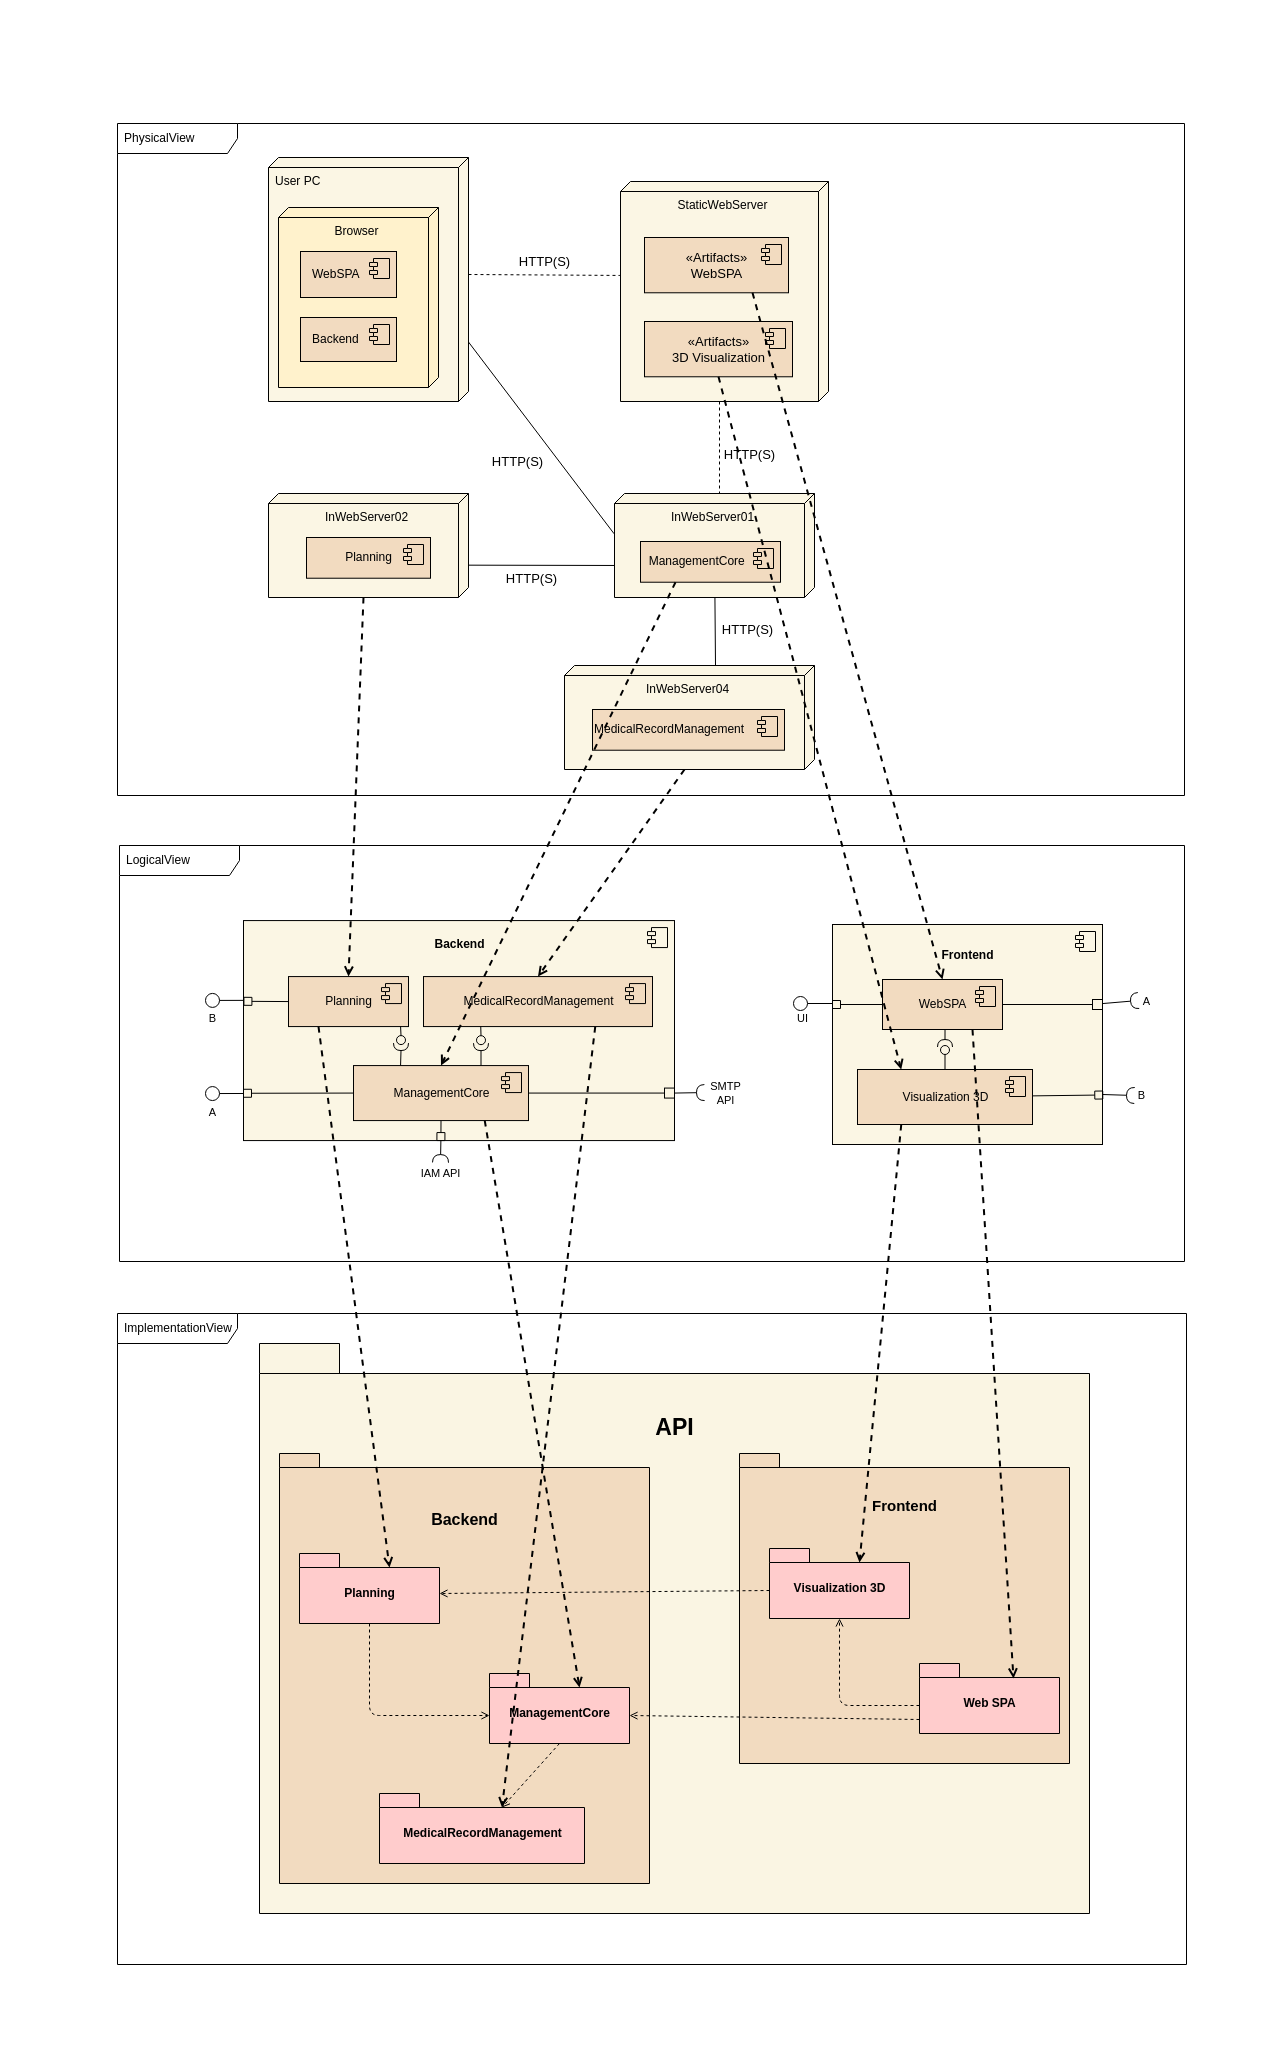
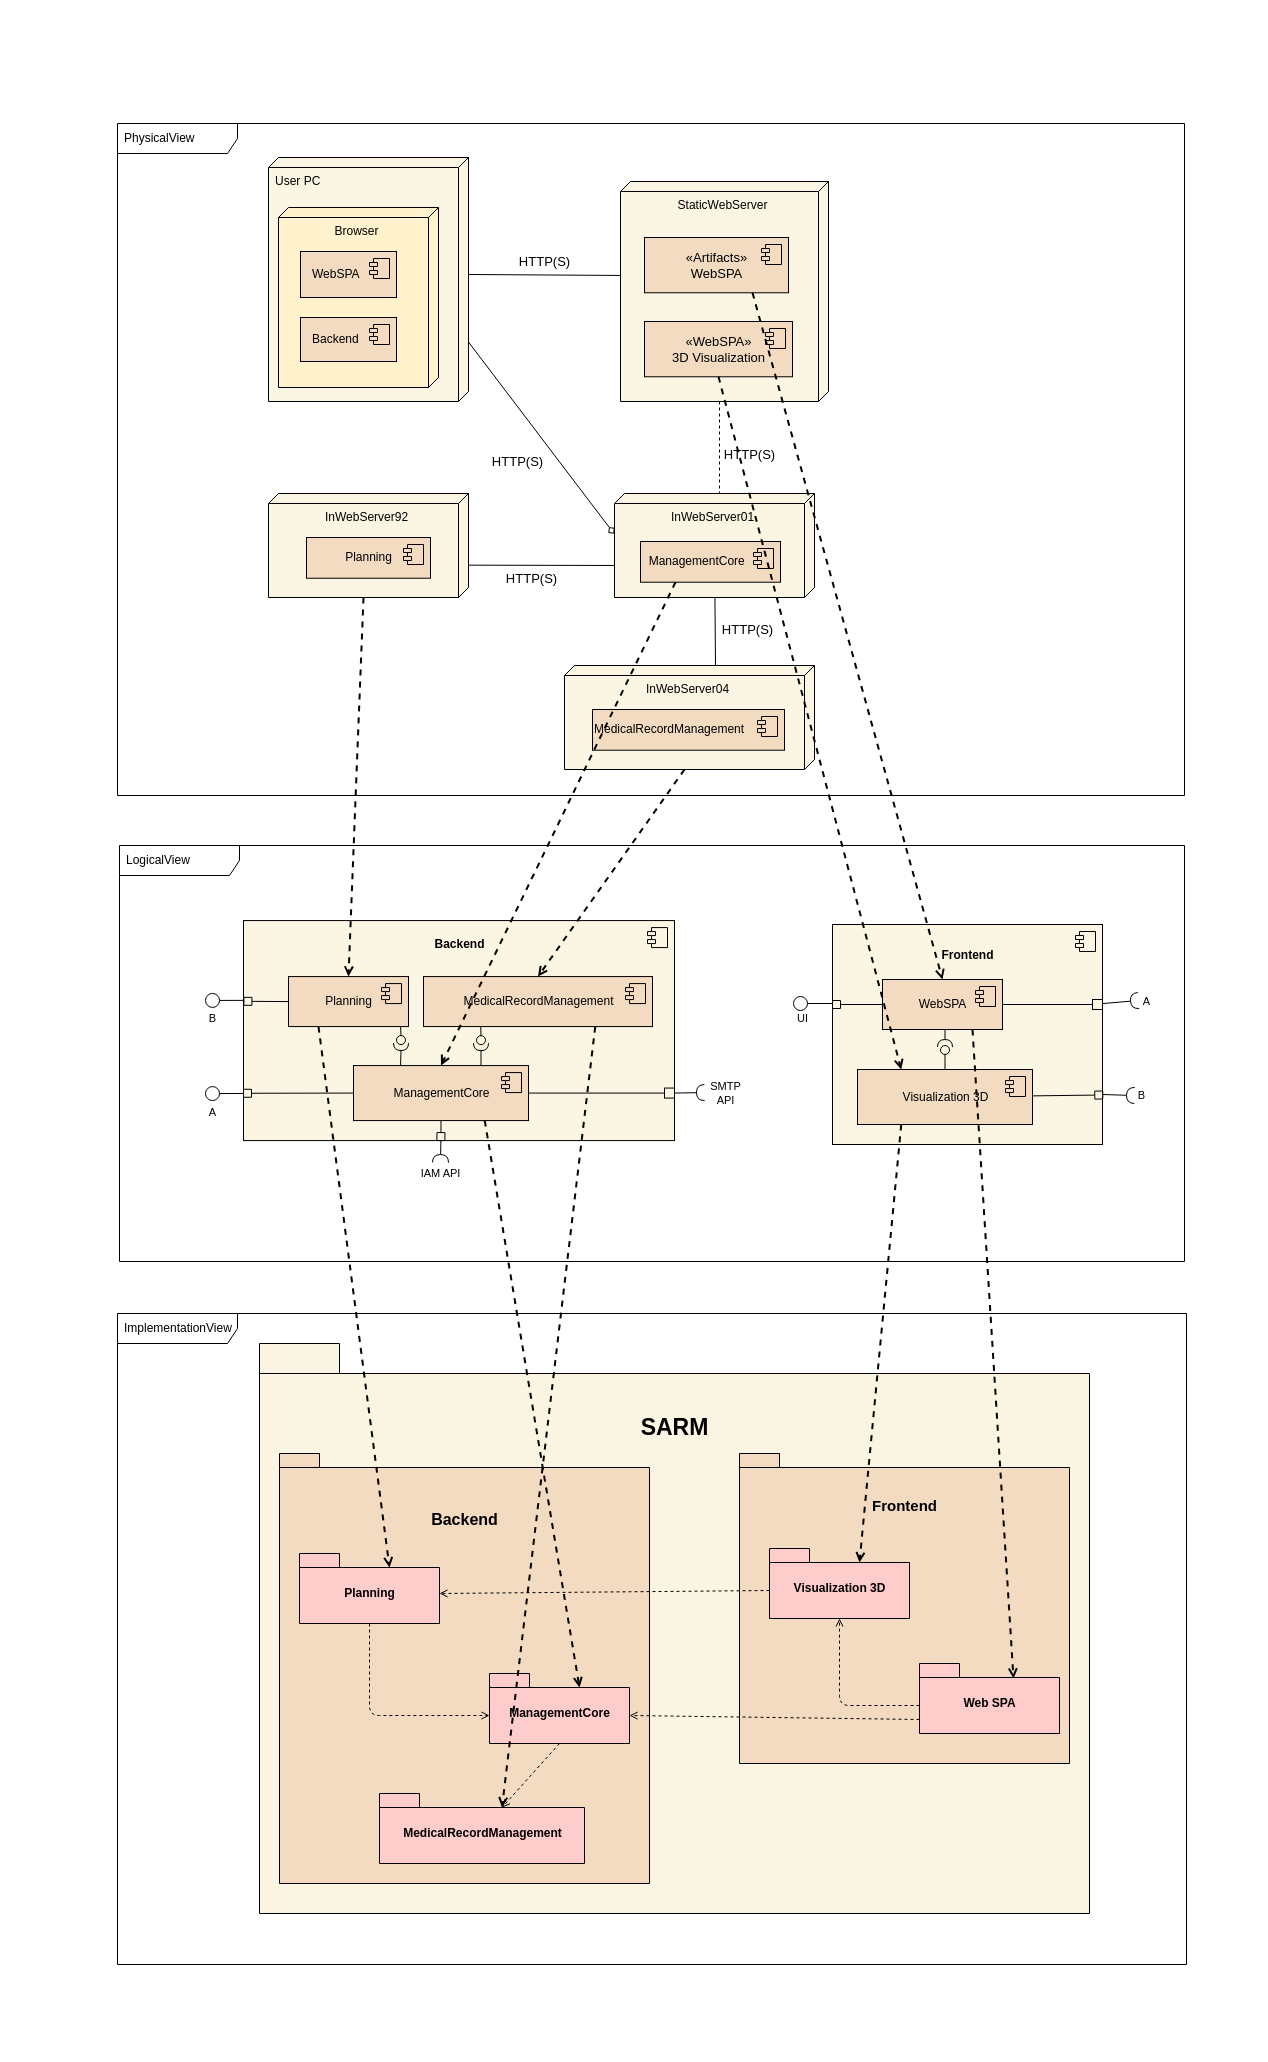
(544, 275) -> (544, 275)
(719, 350) -> (719, 350)
(367, 518) -> (367, 518)
(611, 530) -> (608, 526)
(675, 1644) -> (675, 1644)
